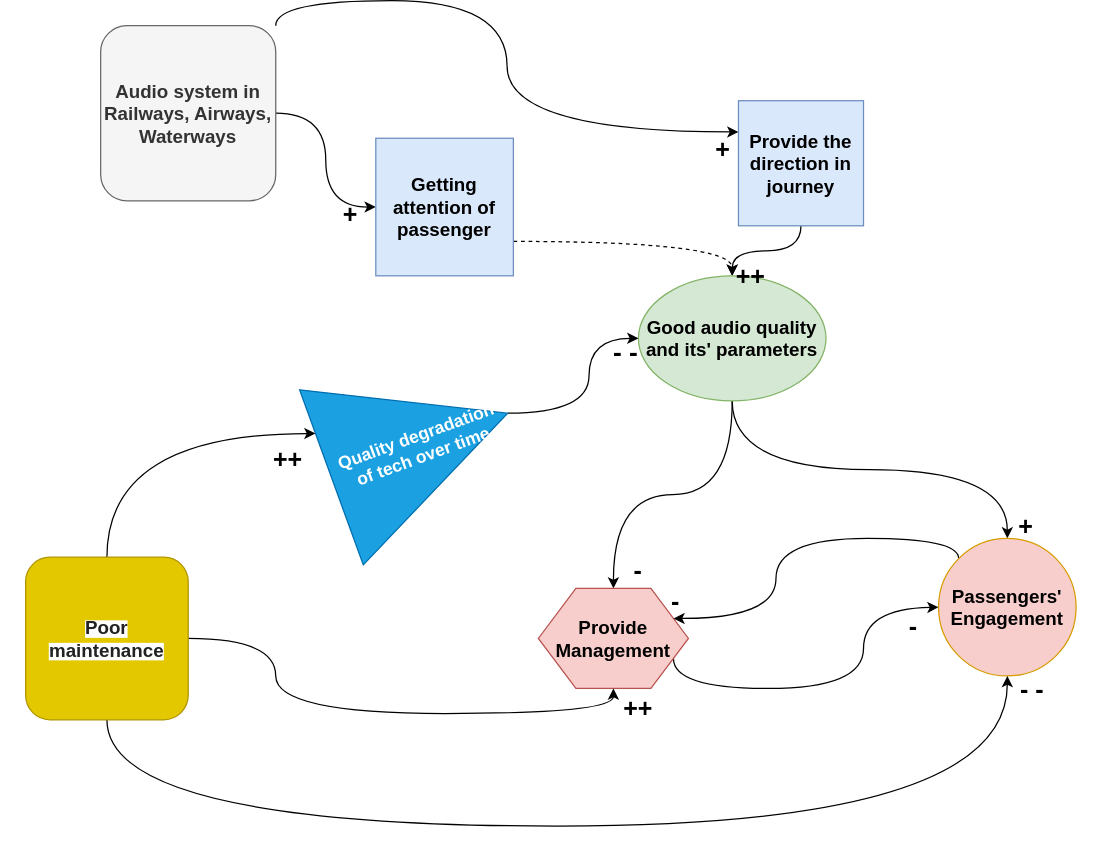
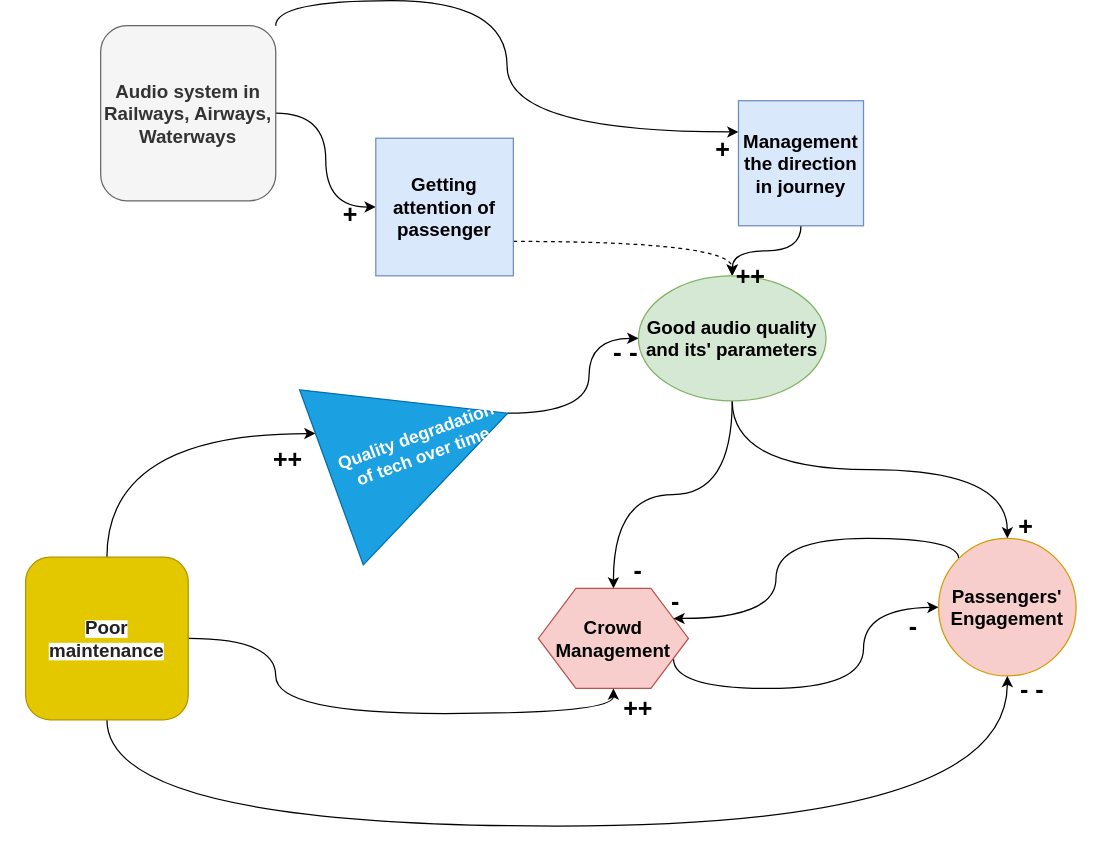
(801, 163) -> (801, 163)
(613, 638) -> (613, 638)
